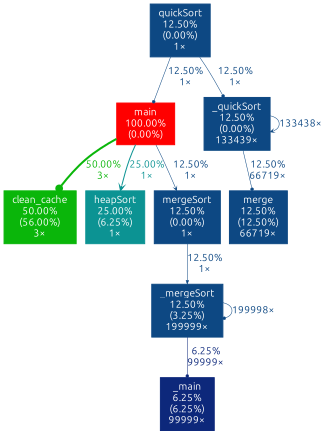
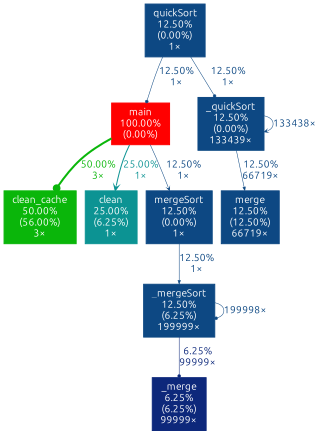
(247, 169) -> (240, 169)
(115, 217) -> (111, 217)
(187, 311) -> (179, 311)
(187, 404) -> (179, 404)
